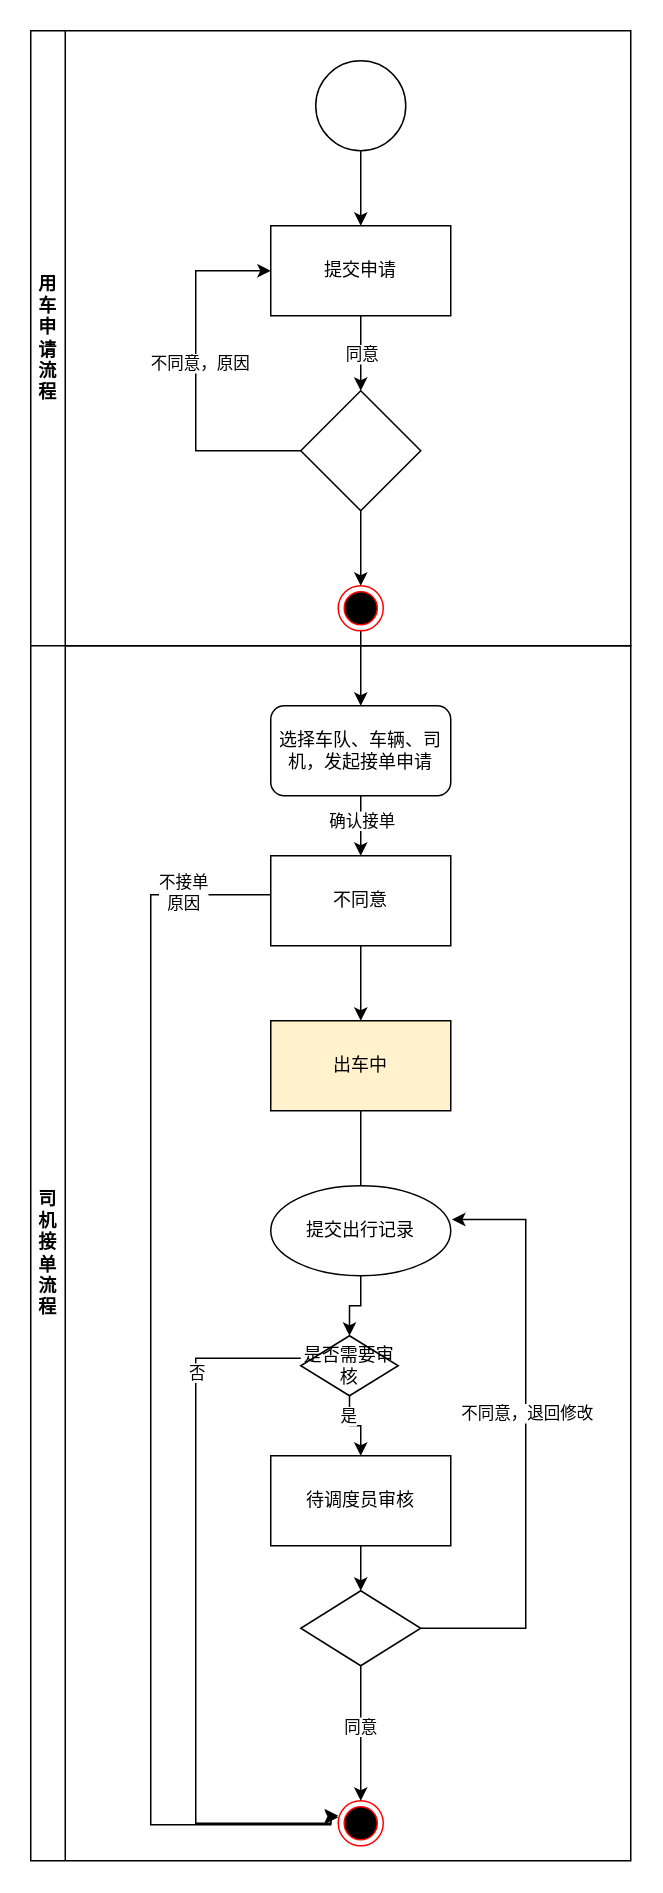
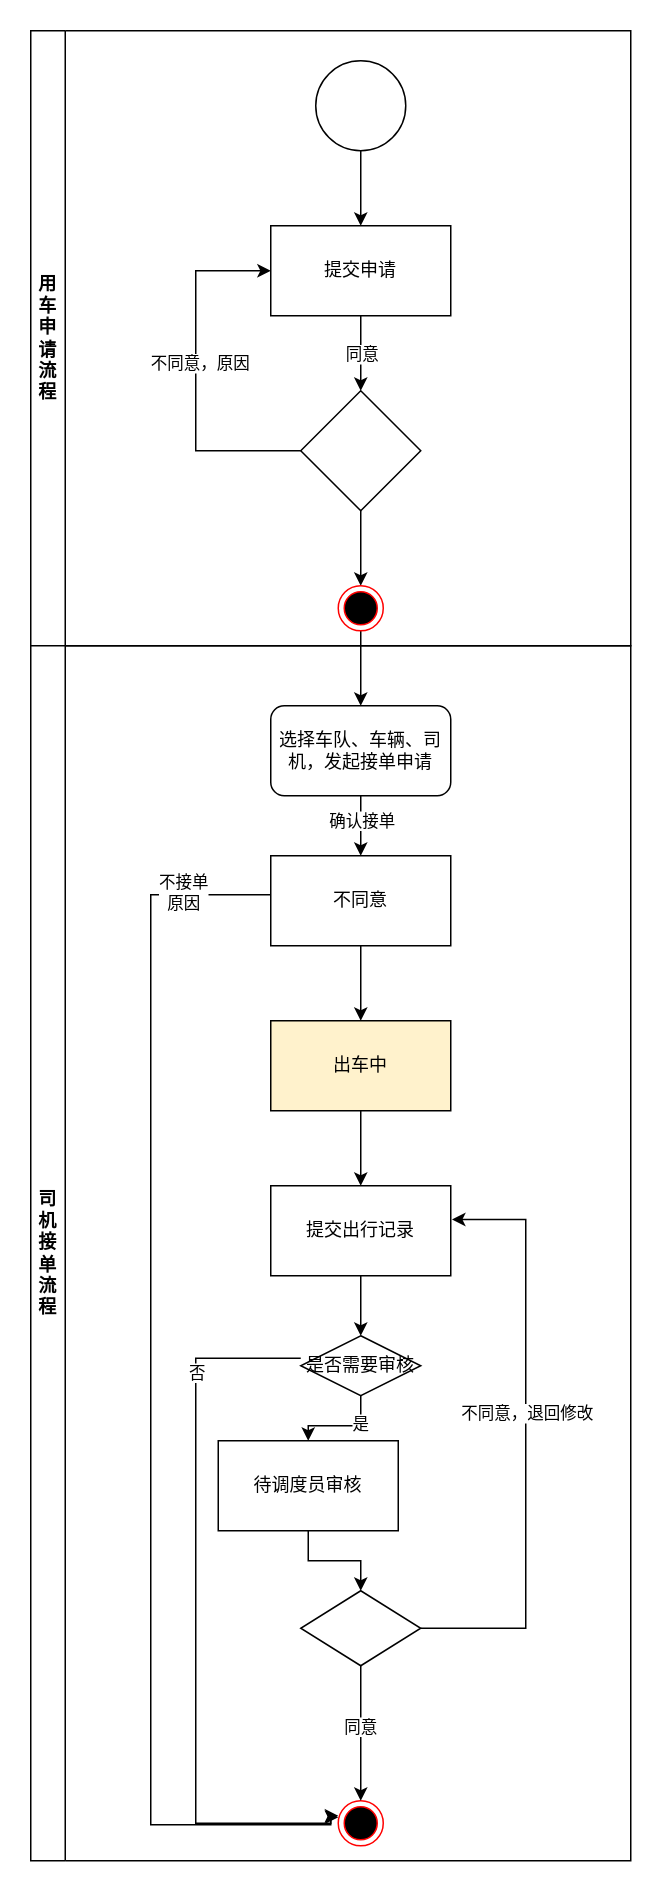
(361, 1178) -> (361, 1174)
(361, 1231) -> (361, 1231)
(350, 1366) -> (361, 1366)
(361, 1501) -> (308, 1486)
